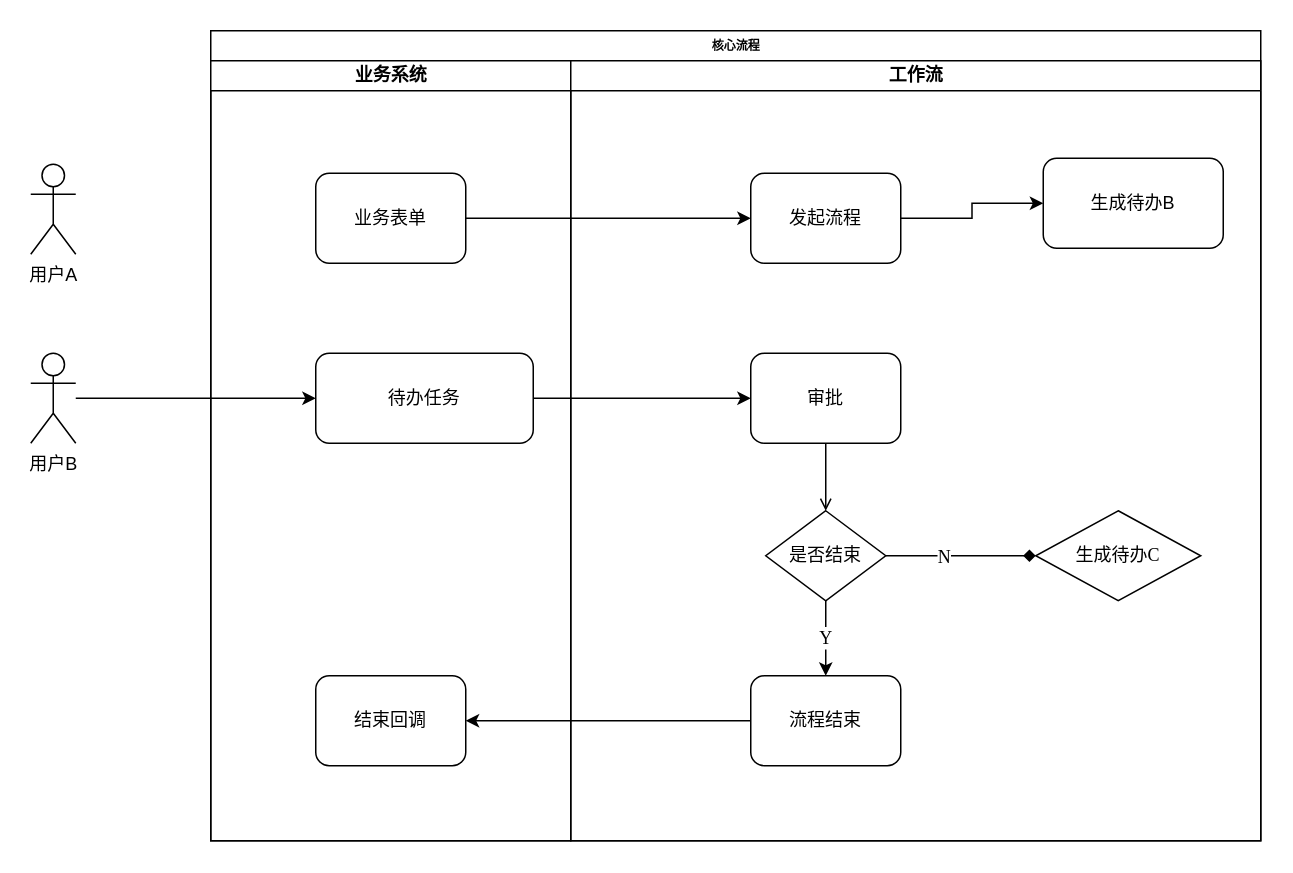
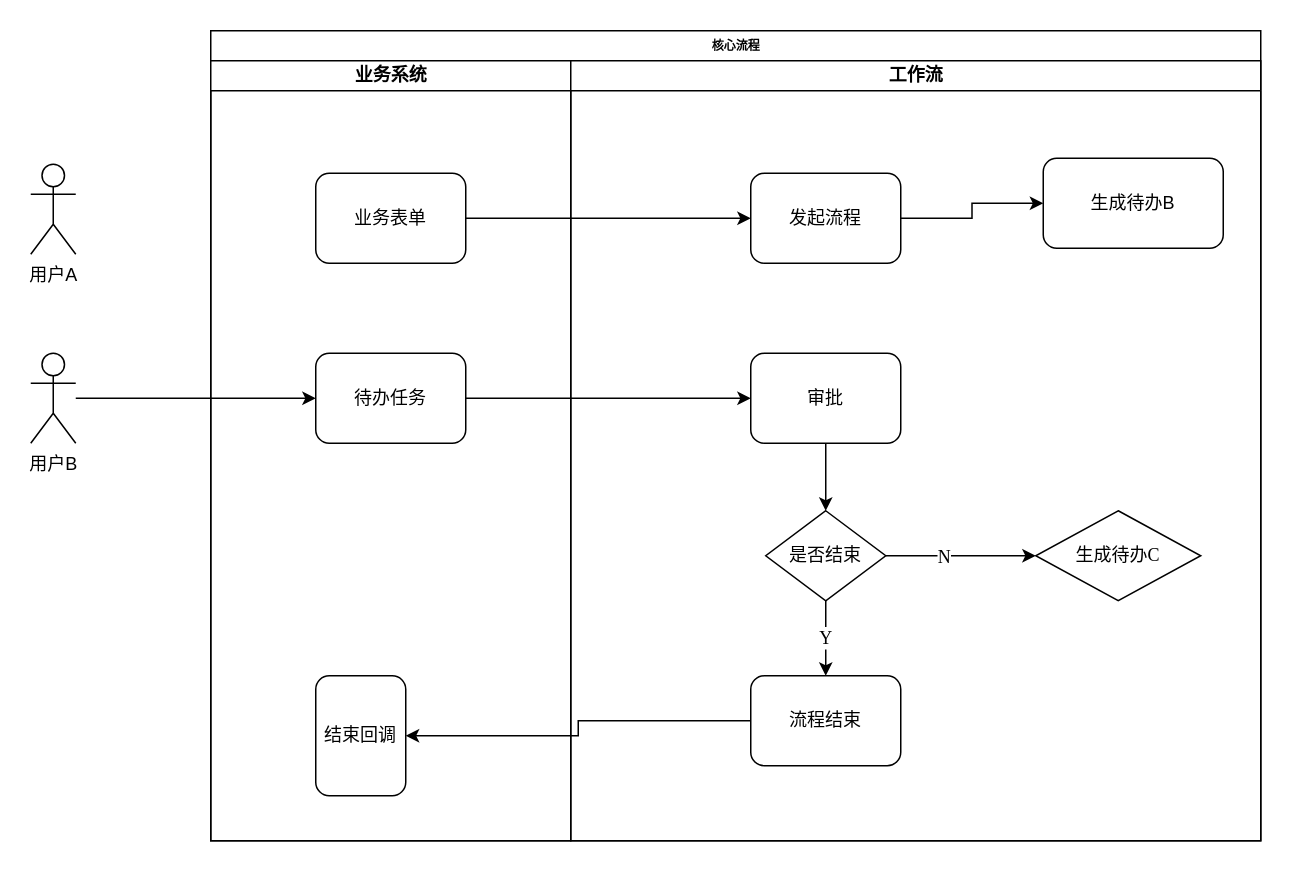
(425, 398) -> (391, 398)
(826, 501) -> (826, 499)
(1023, 556) -> (1024, 556)
(391, 721) -> (361, 736)
